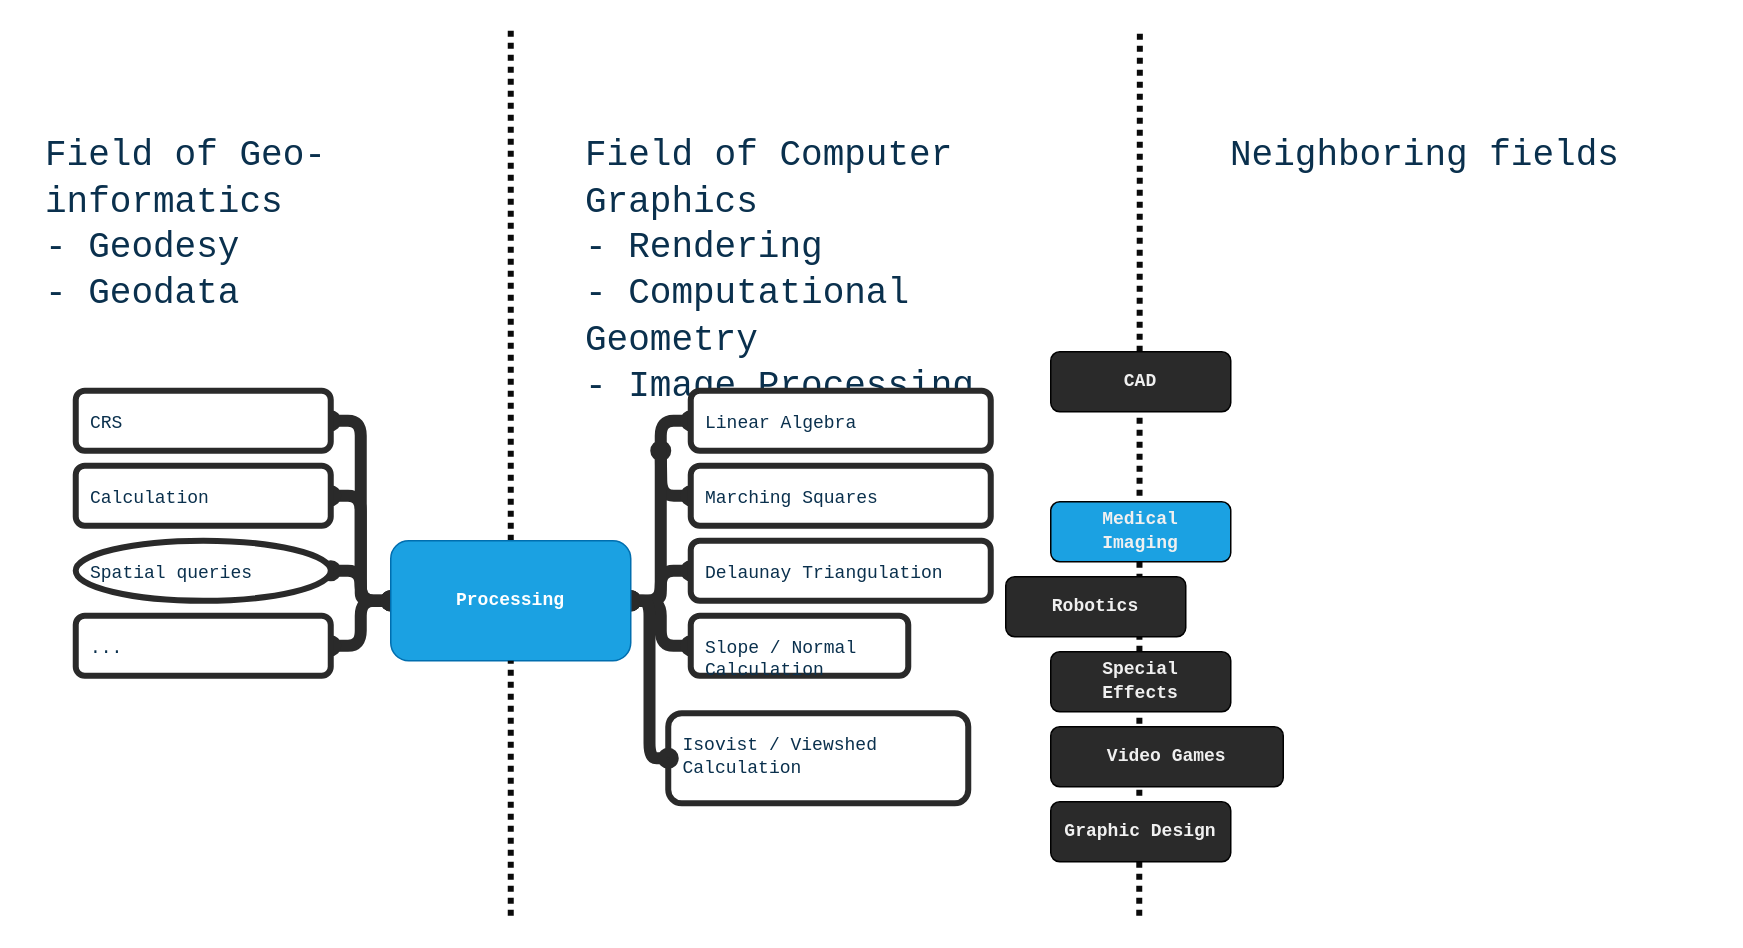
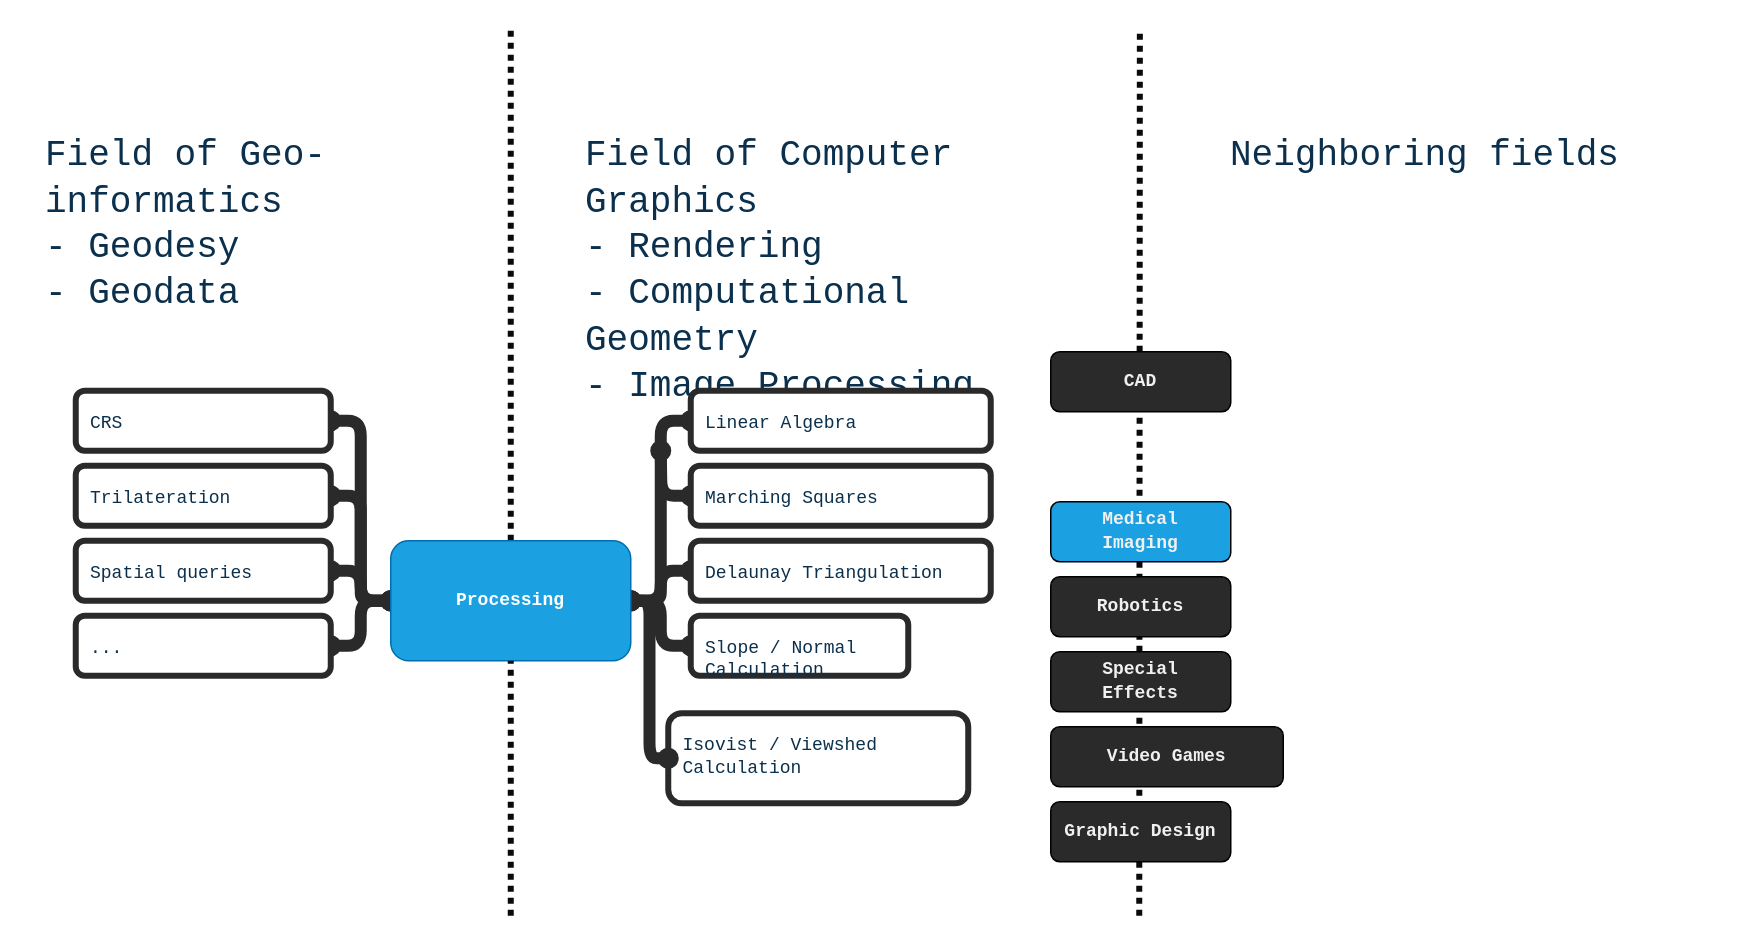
(139, 499) -> (149, 499)
(203, 571) -> (203, 571)
(1096, 607) -> (1141, 607)
